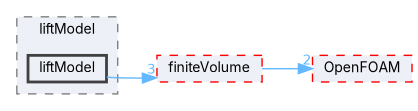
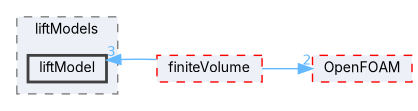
(67, 30) -> (67, 30)
(126, 78) -> (139, 59)
